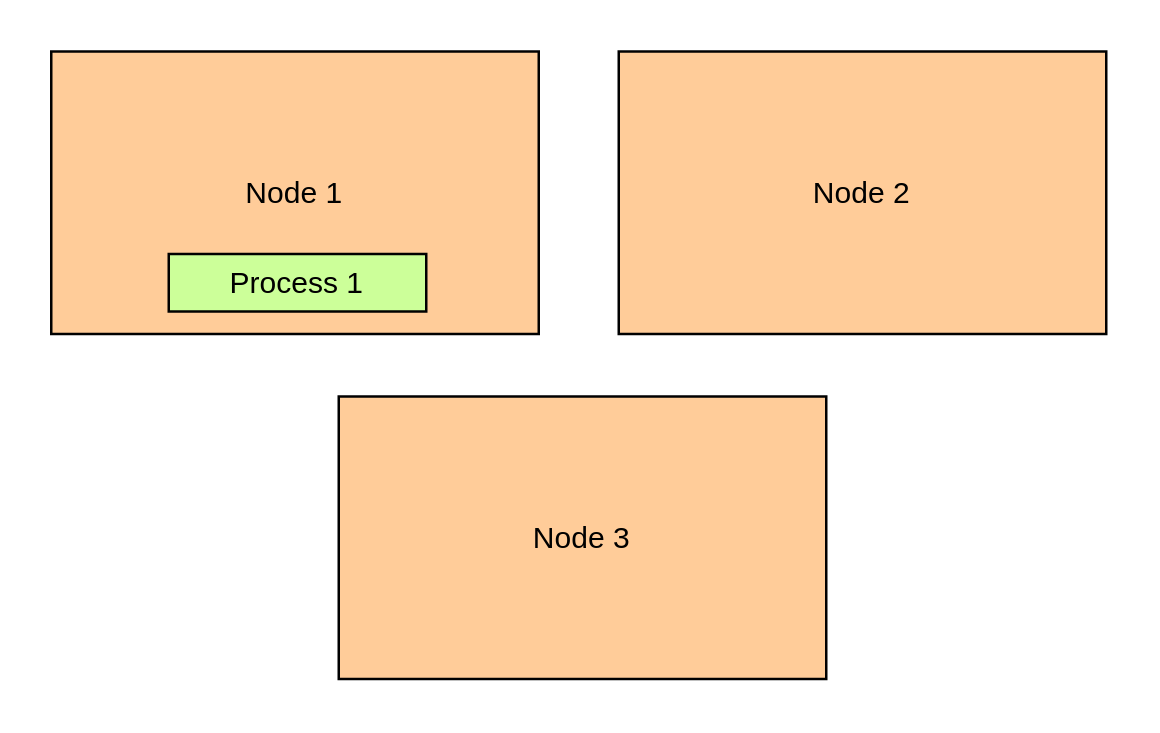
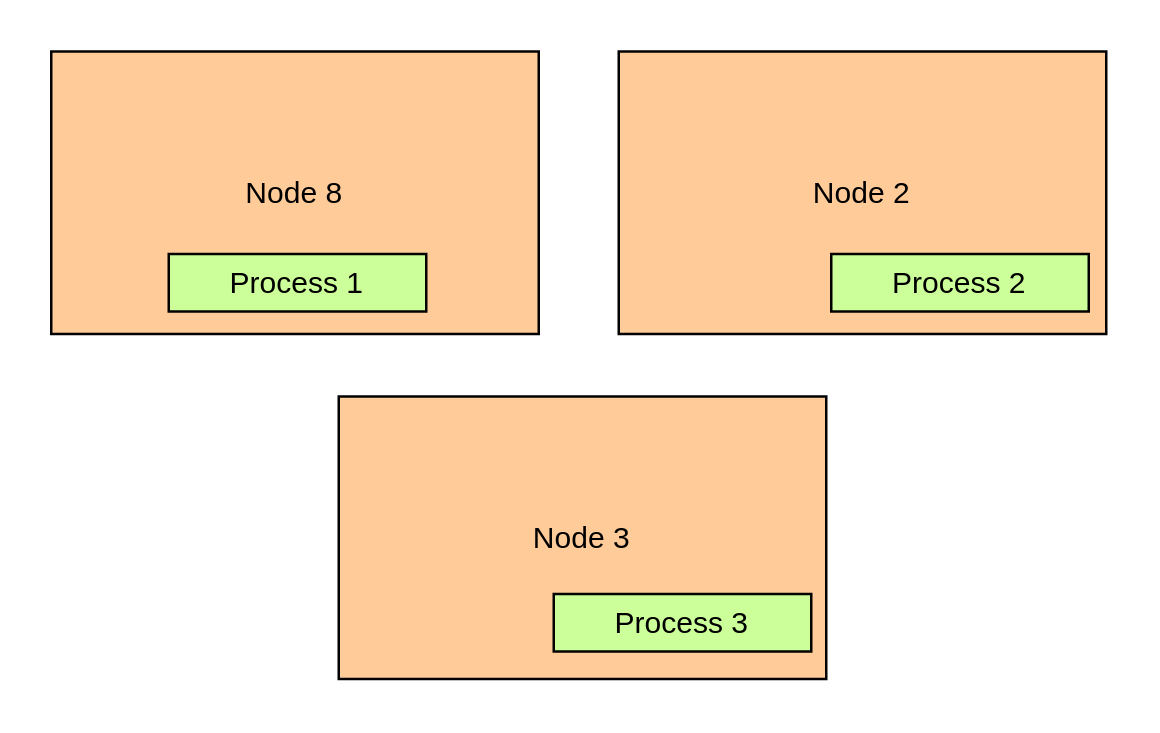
(295, 194) -> (295, 194)
none -> (960, 283)
none -> (683, 623)
